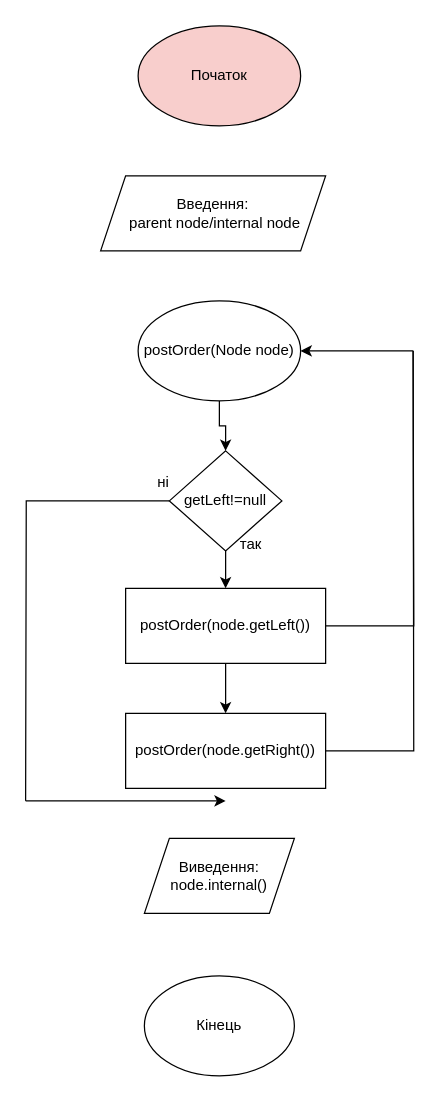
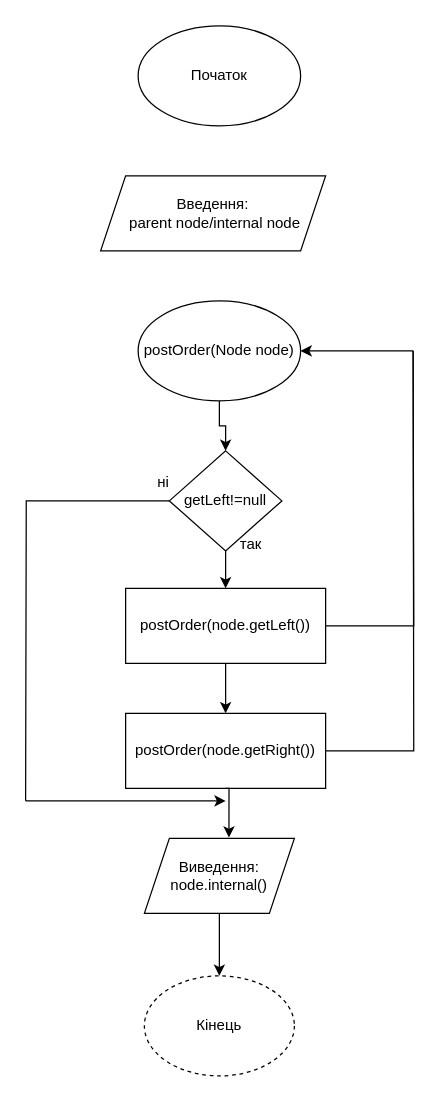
(219, 76) -> (219, 76)
none -> (229, 807)
none -> (219, 940)
(219, 1026) -> (219, 1026)
